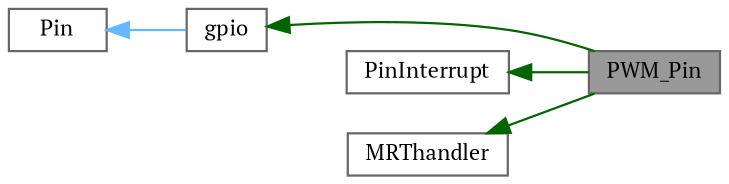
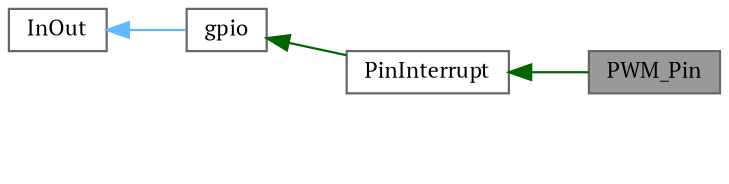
(443, 24) -> (318, 49)
(58, 30) -> (58, 30)
(428, 154) -> none
